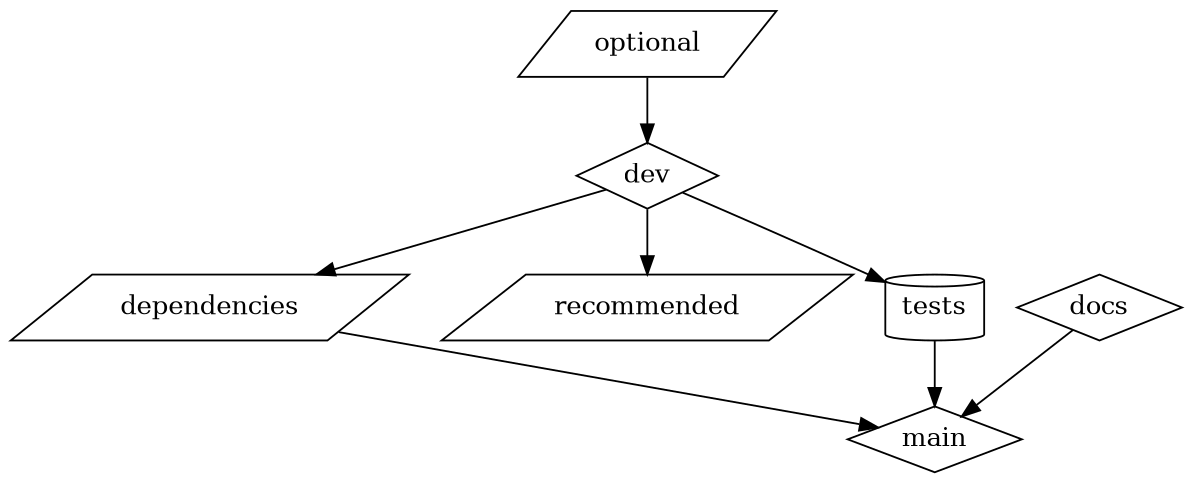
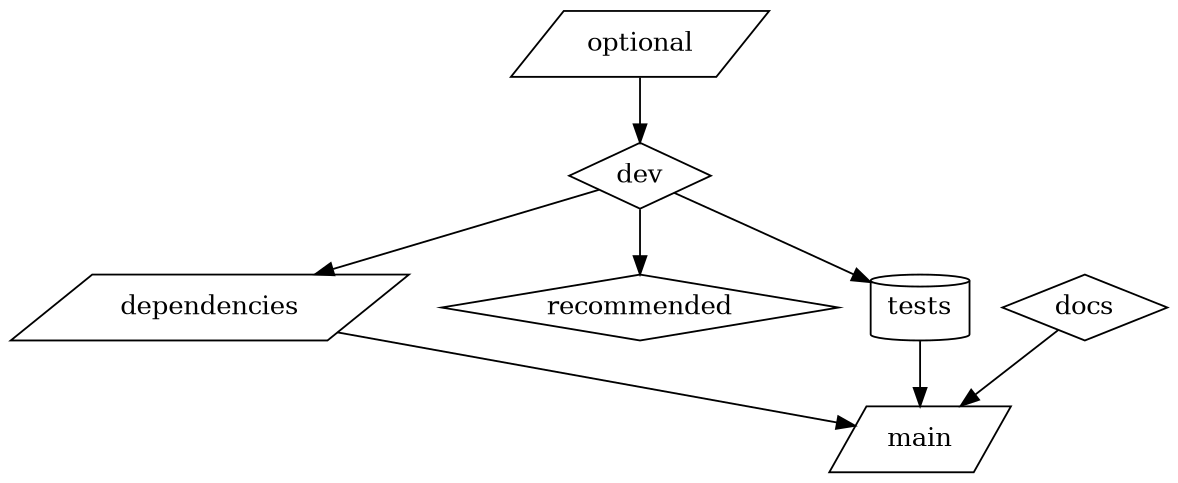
(647, 308) -> (640, 308)
(935, 439) -> (920, 439)
